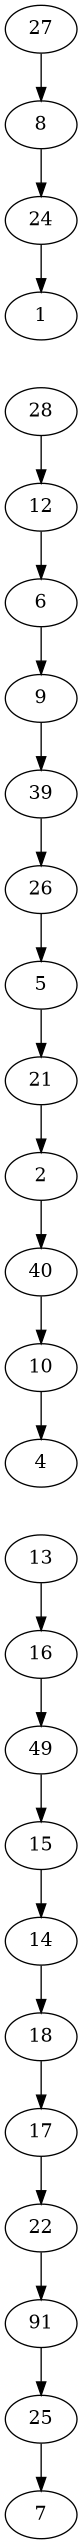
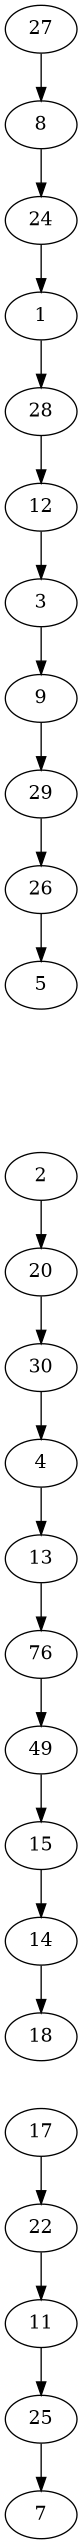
none -> (41, 357)
(41, 603) -> (41, 603)
(41, 794) -> (41, 794)
(41, 1081) -> none
(41, 1272) -> (41, 1272)
(41, 1368) -> (41, 1368)
none -> (41, 1504)
(41, 1654) -> (41, 1654)
(41, 2078) -> none
(41, 2324) -> (41, 2324)
